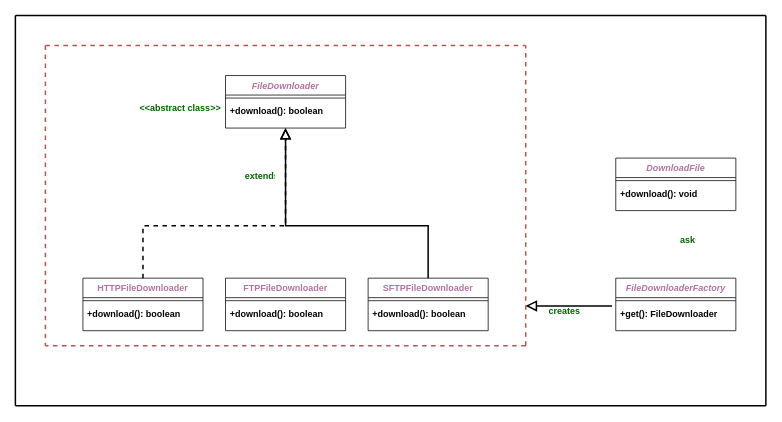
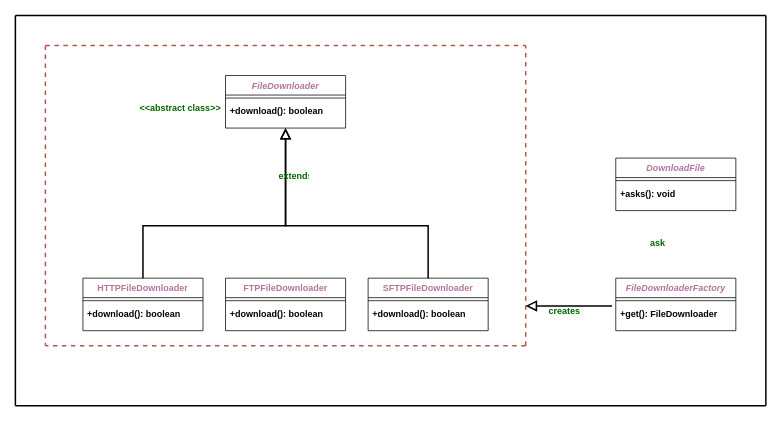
(259, 175) -> (293, 175)
(658, 194) -> (649, 194)
(188, 225) -> (188, 225)
(687, 239) -> (657, 243)
